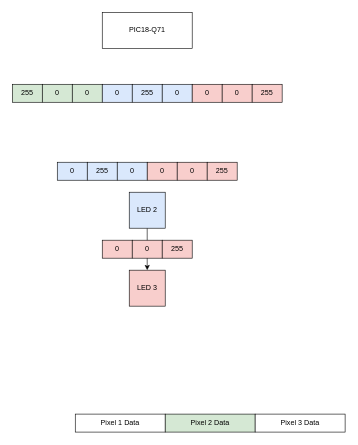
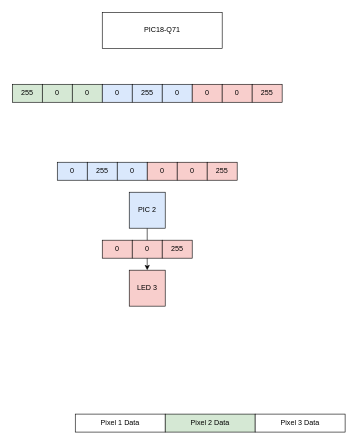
(147, 30) -> (162, 30)
(147, 210) -> (147, 210)
